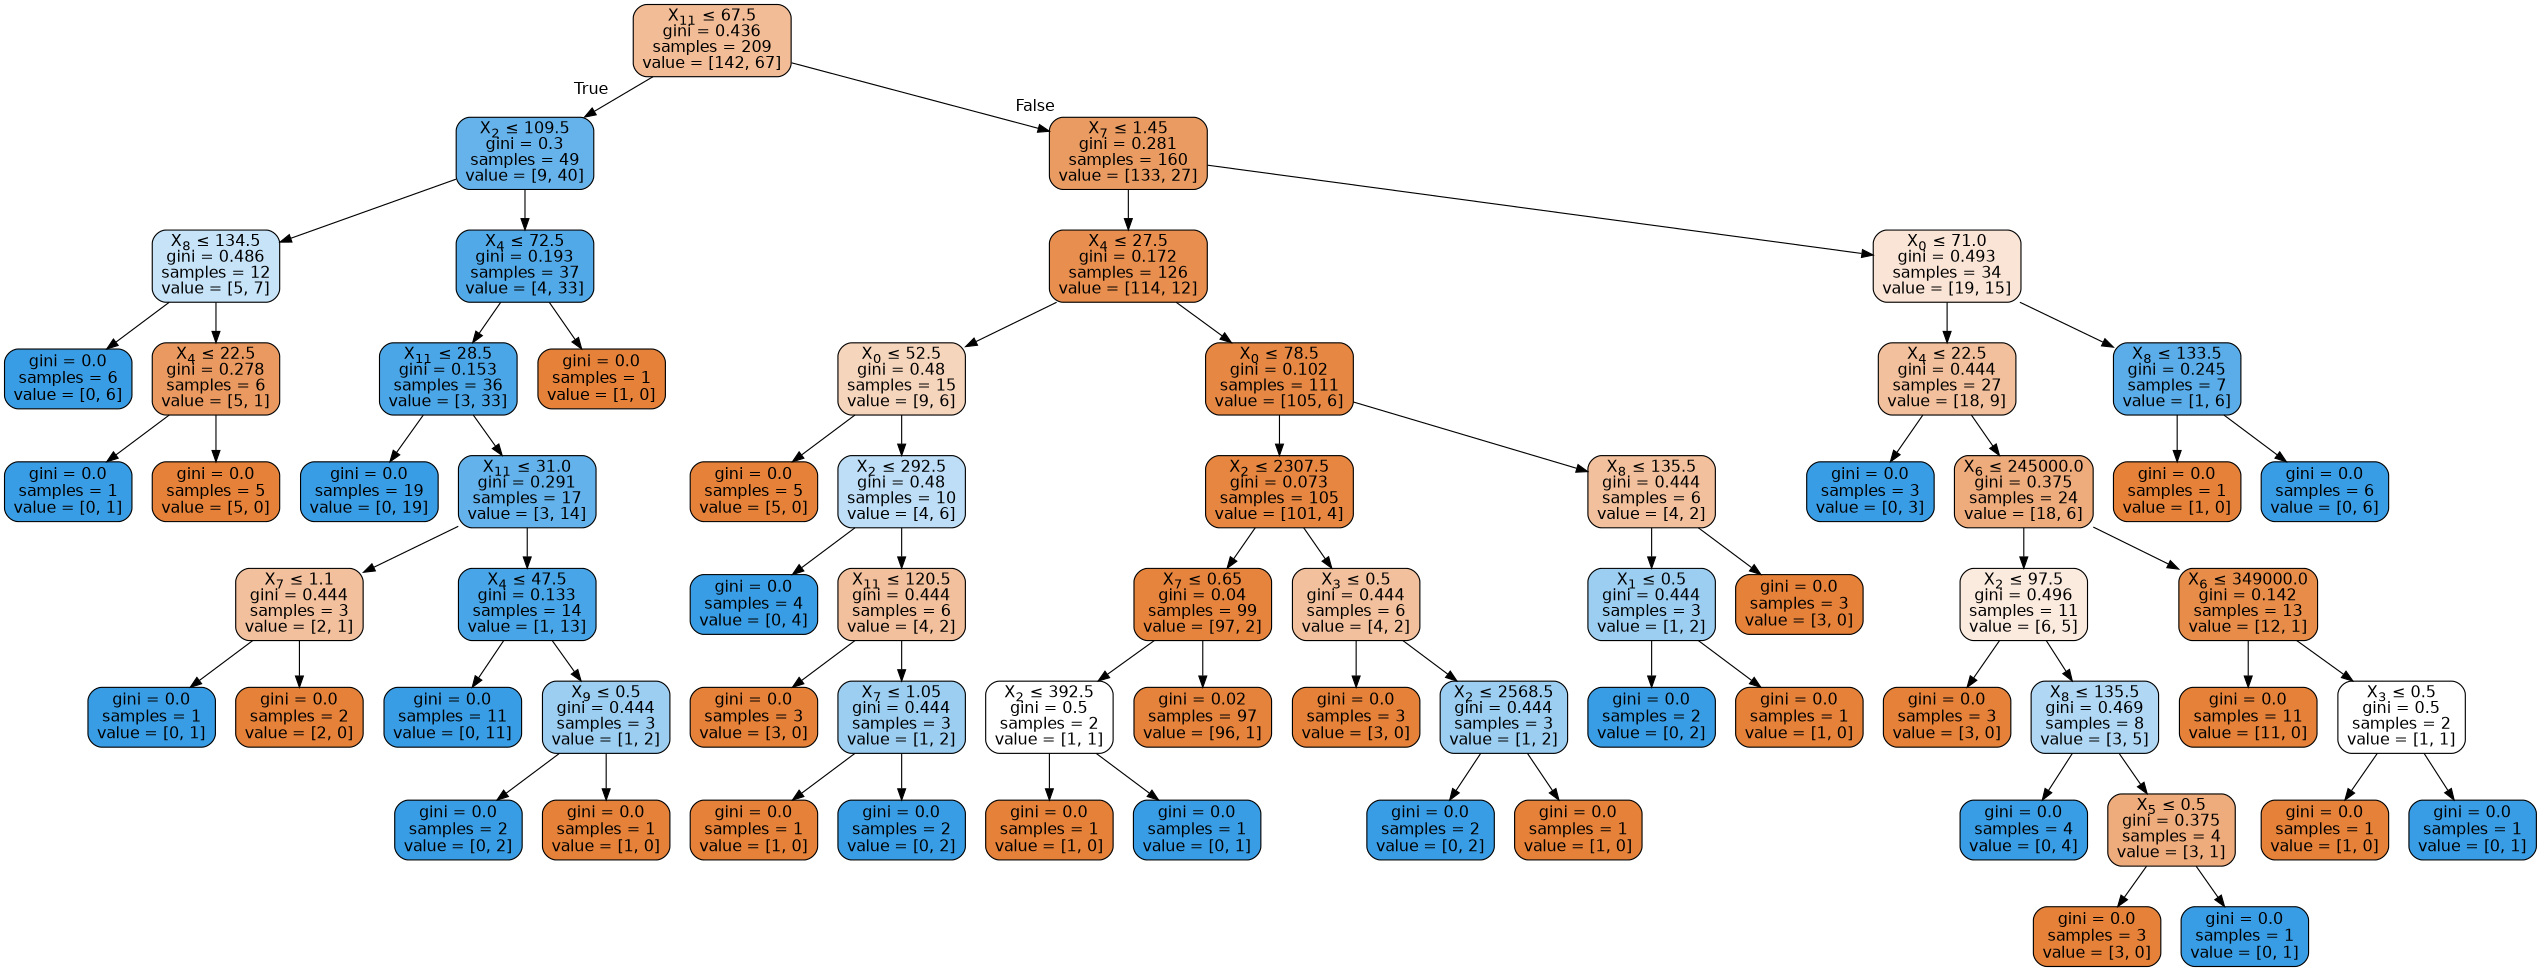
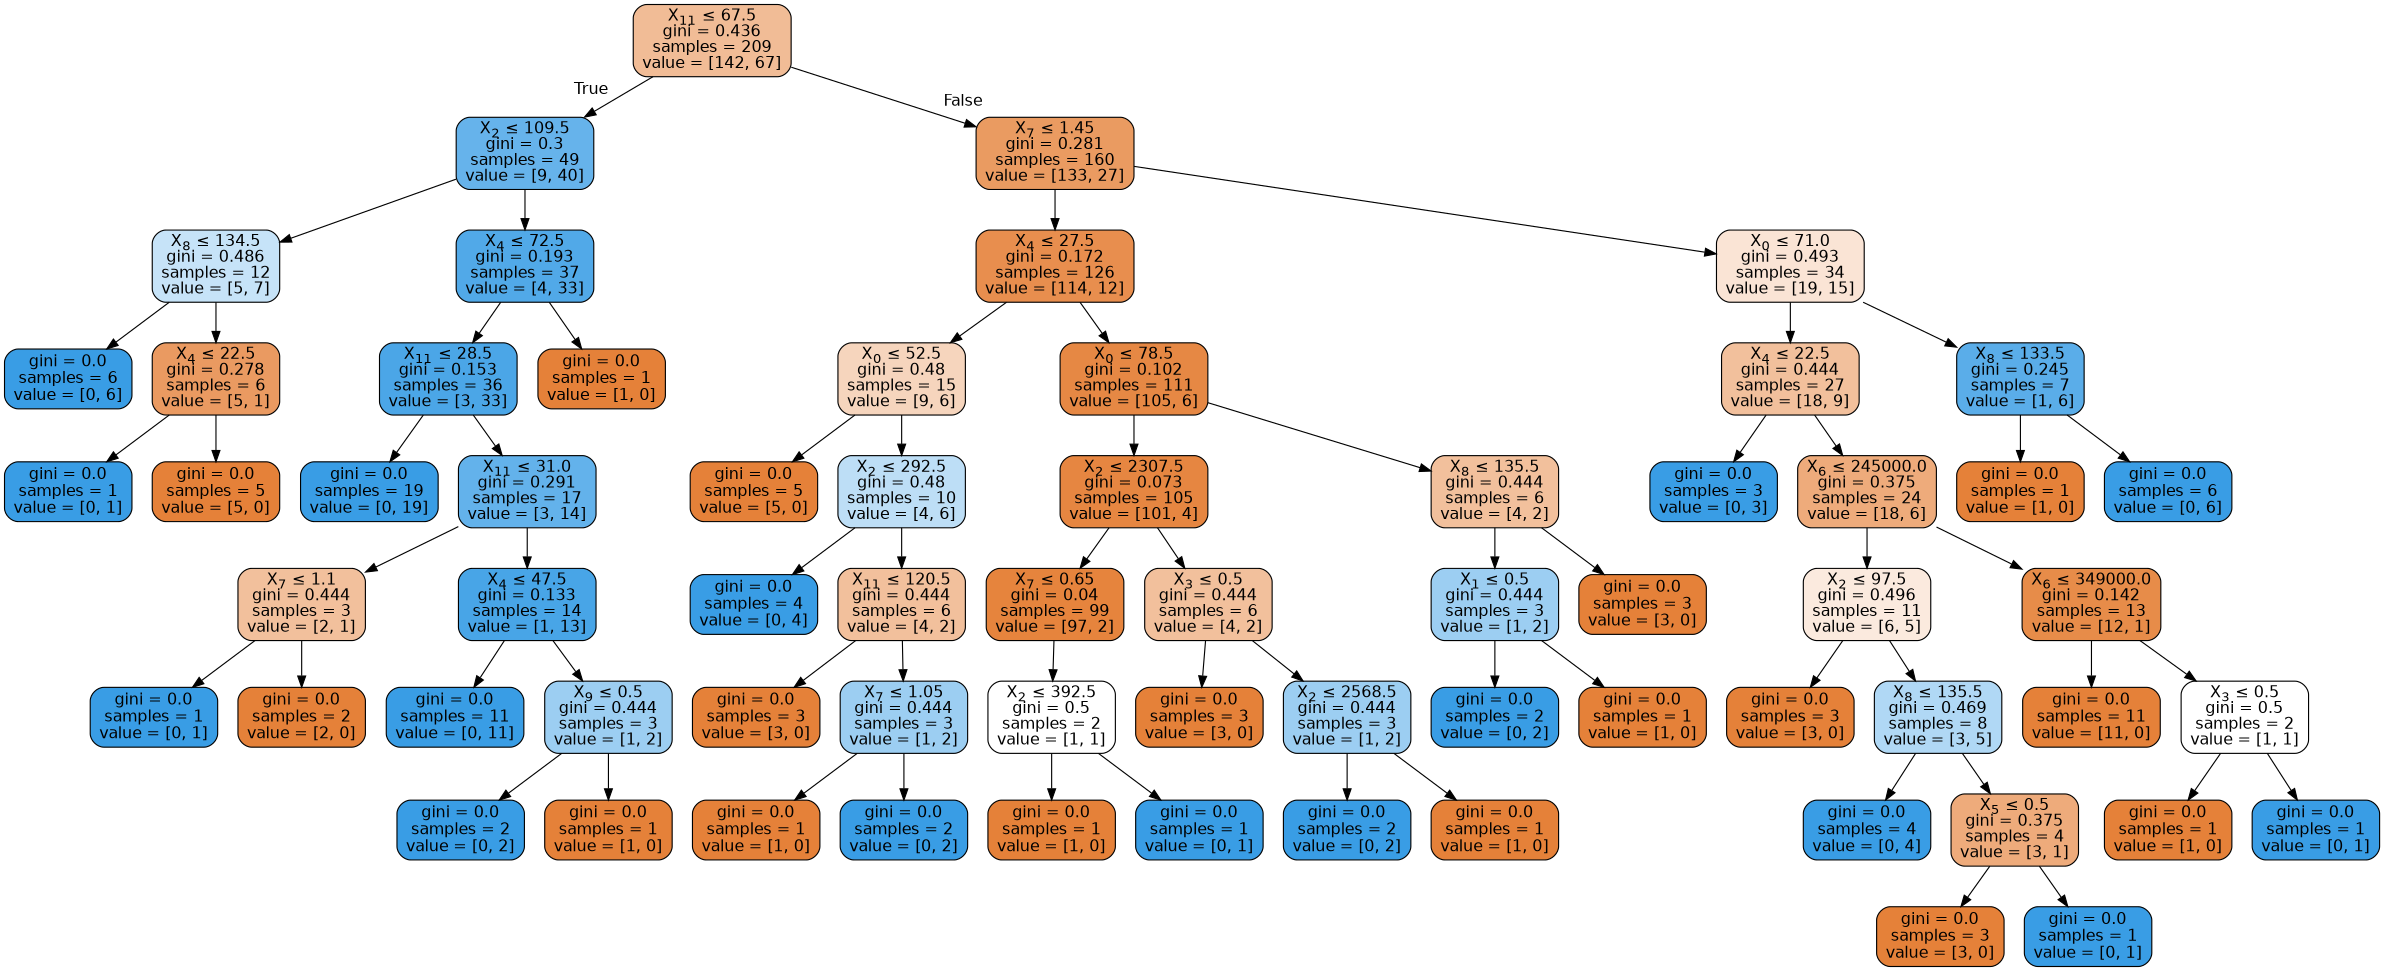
(1203, 717) -> none
